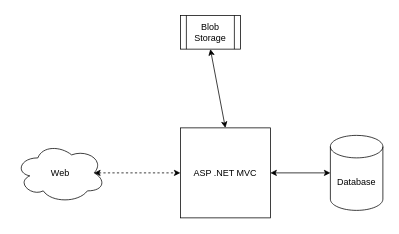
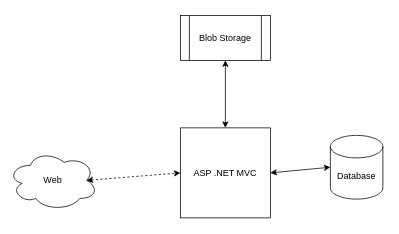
(210, 32) -> (225, 38)
(60, 173) -> (53, 180)
(357, 173) -> (357, 167)
